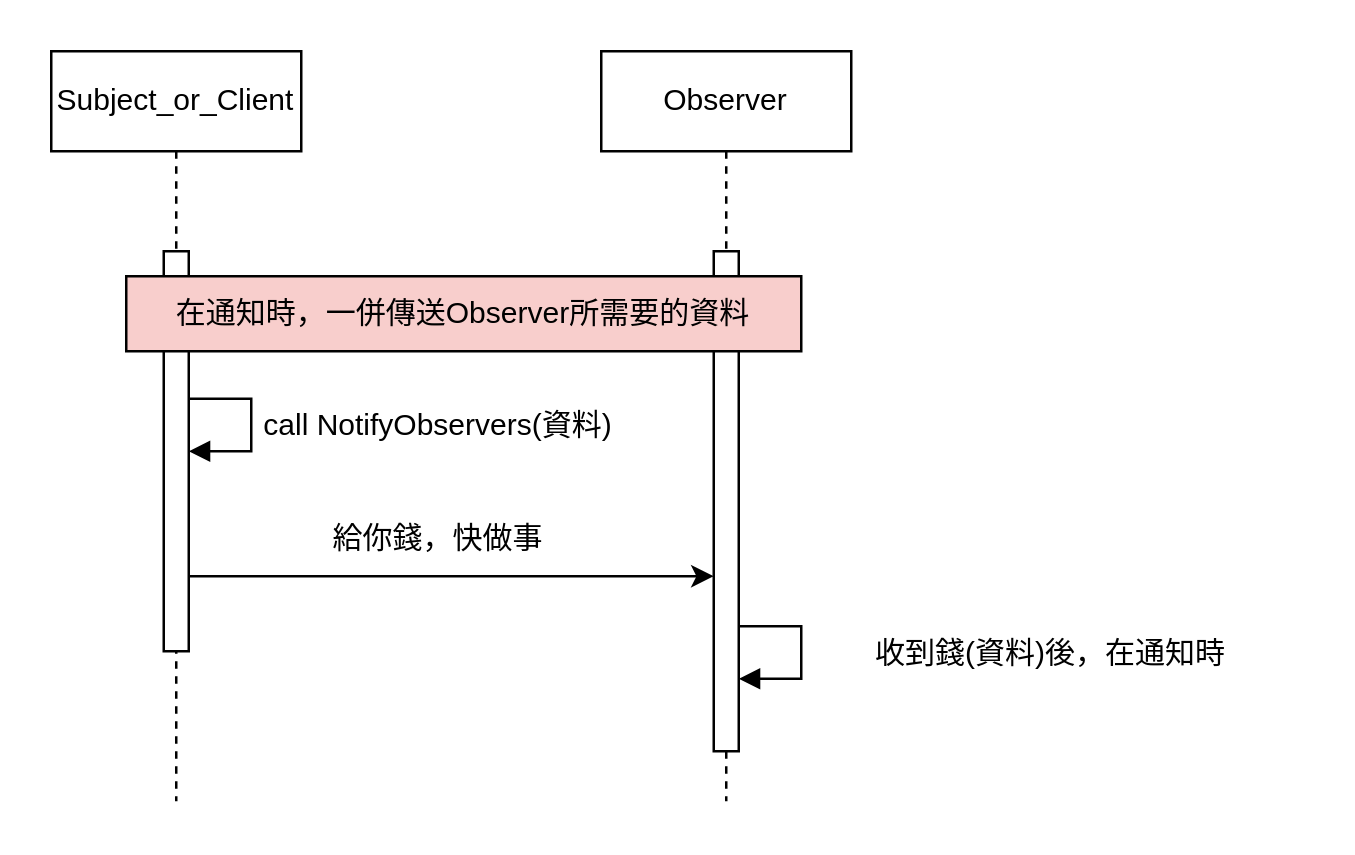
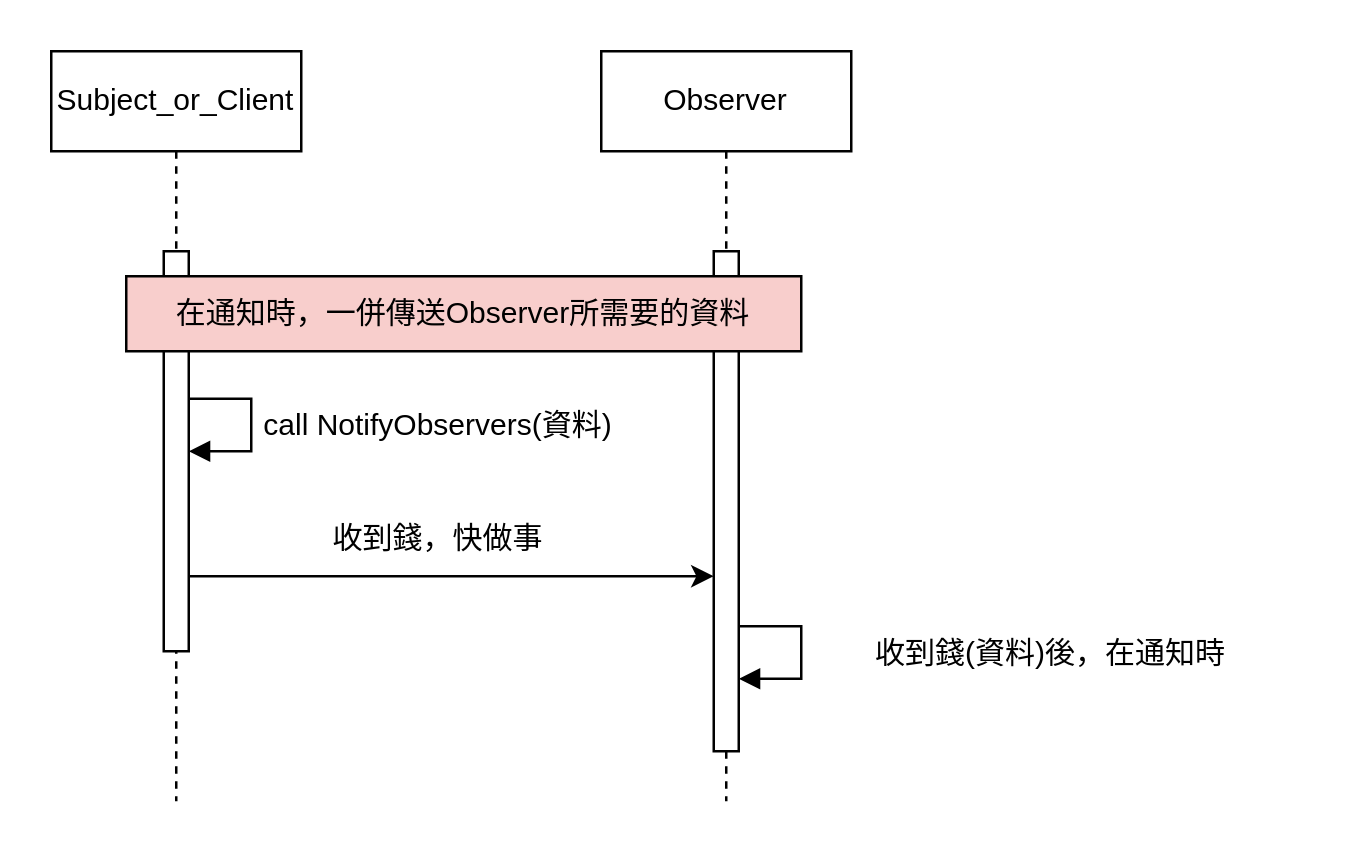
(439, 539) -> (439, 539)
